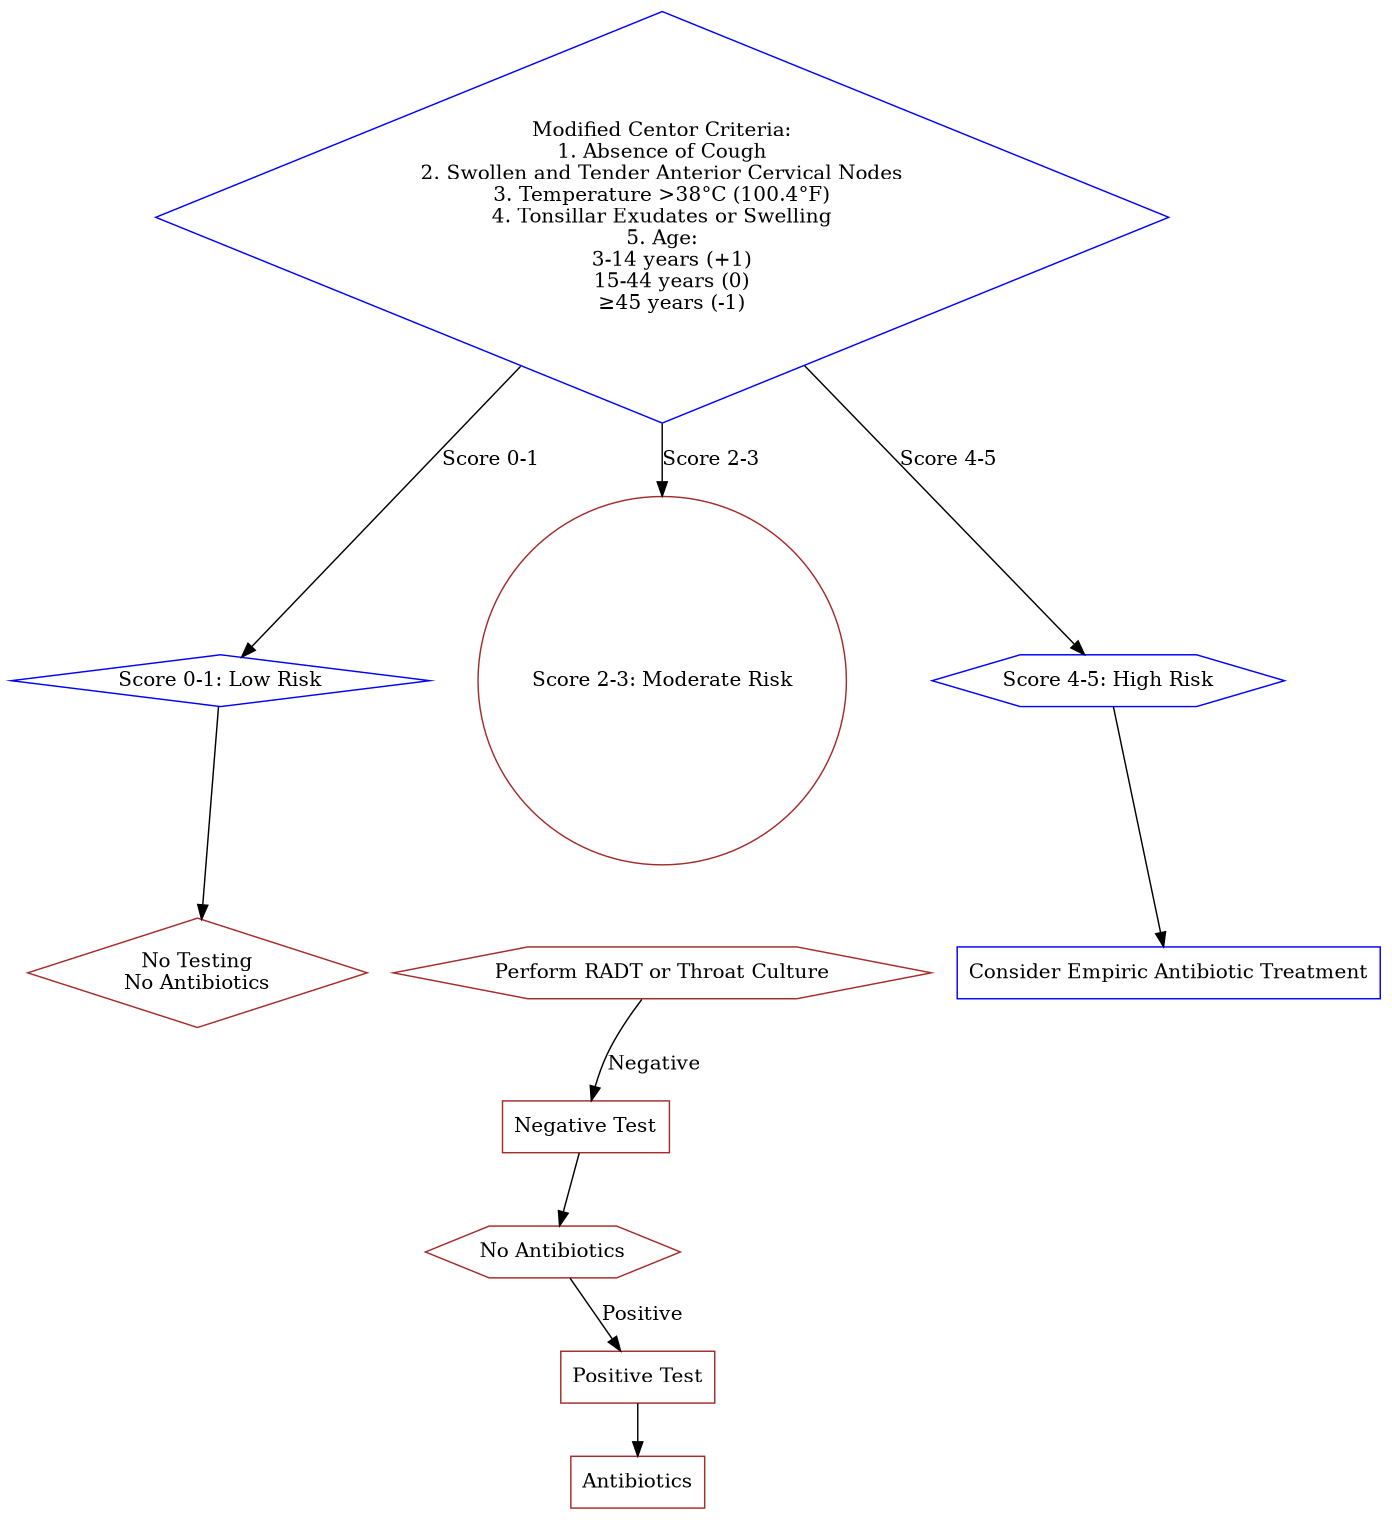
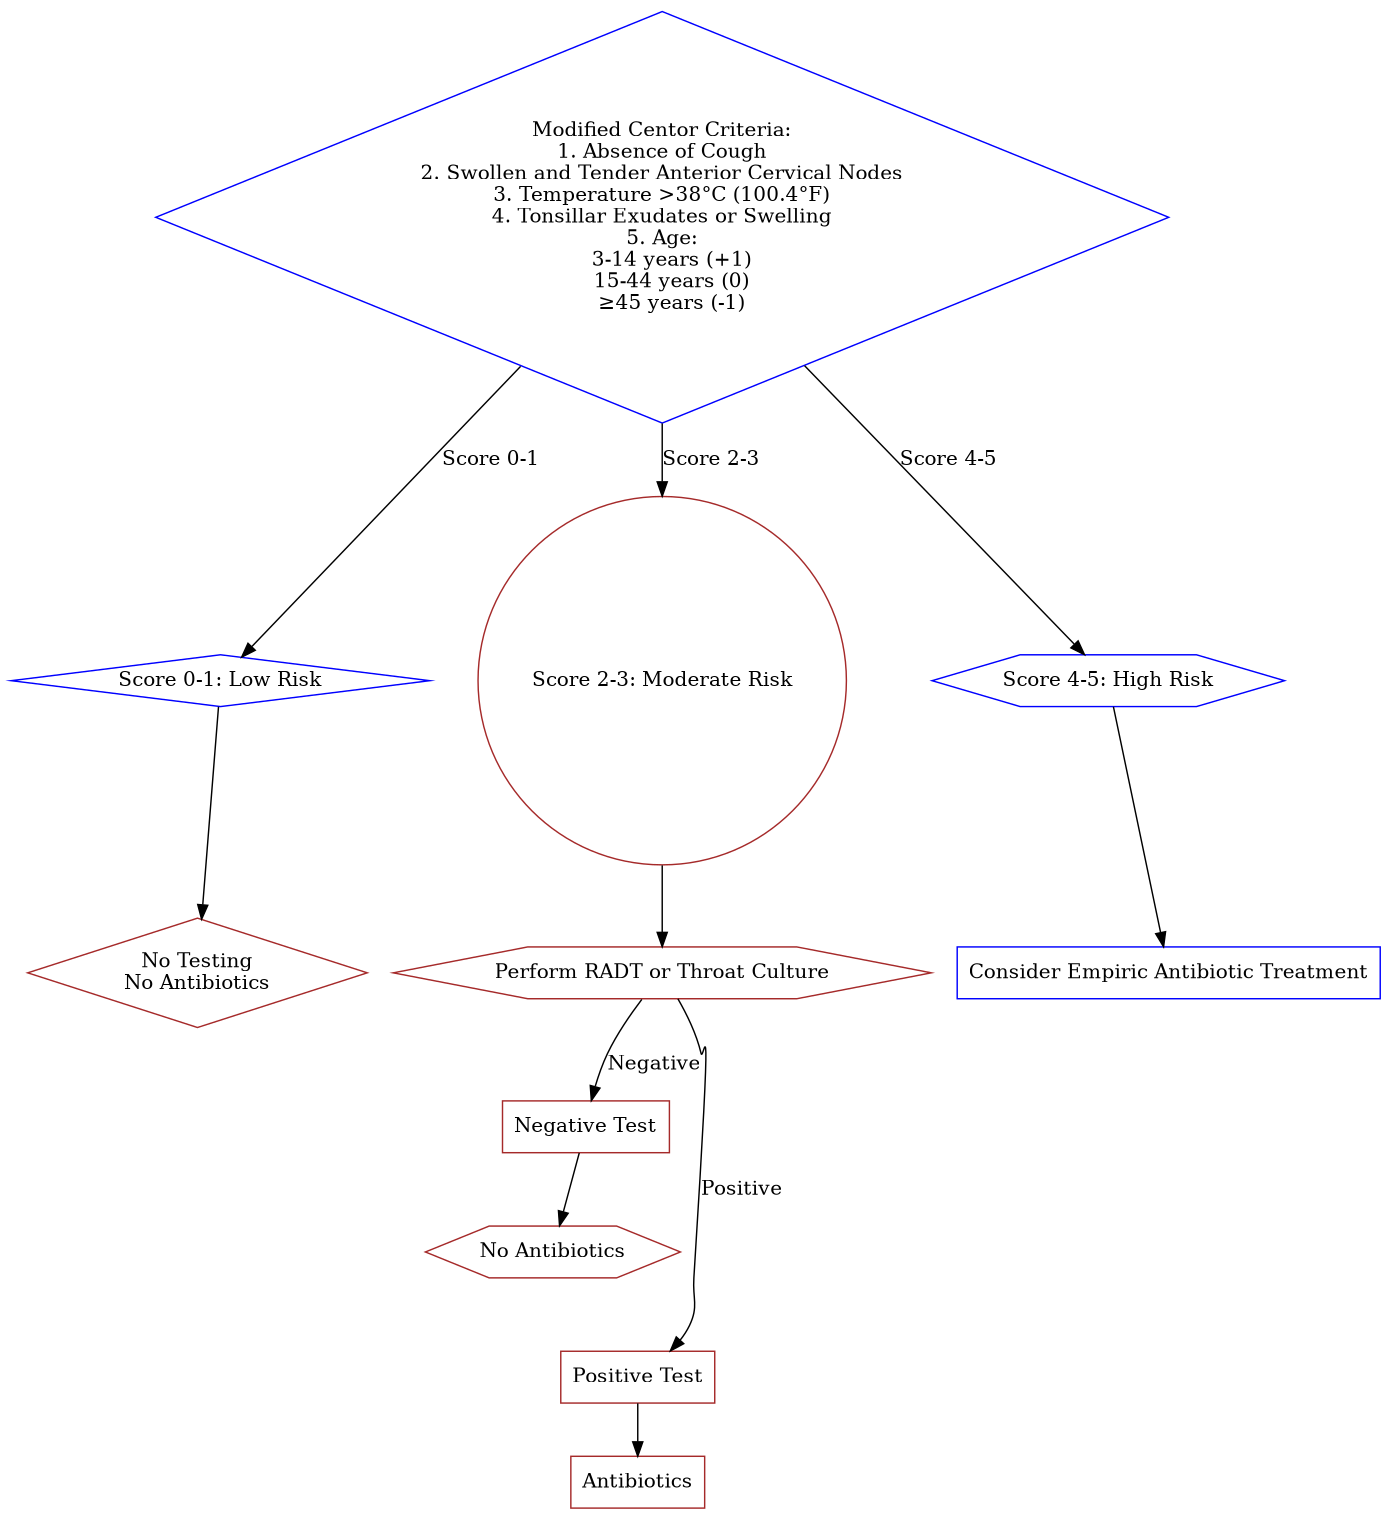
none -> (662, 899)
(591, 1308) -> (701, 1161)
